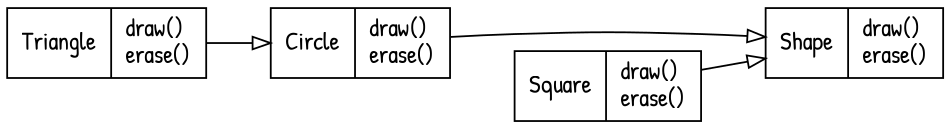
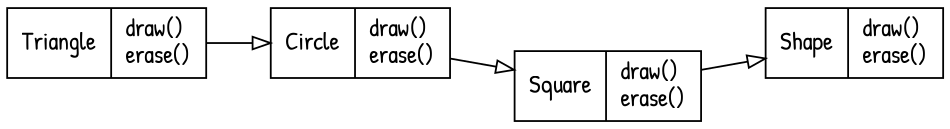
(599, 32) -> (473, 63)
